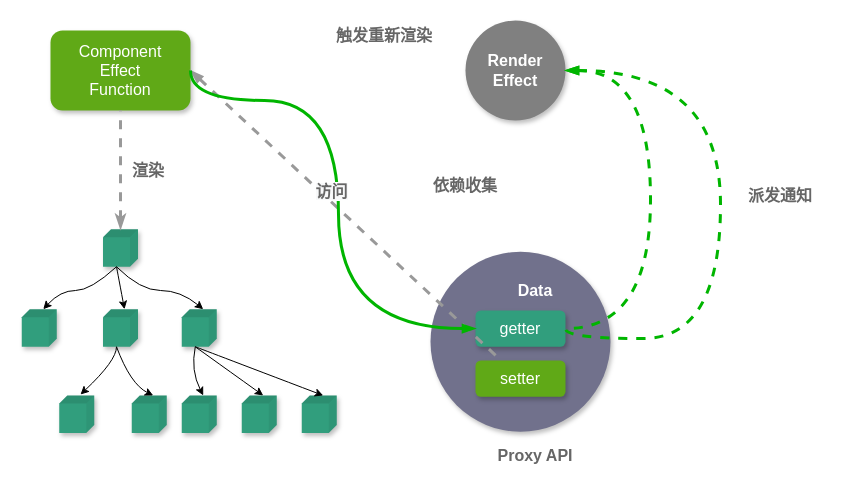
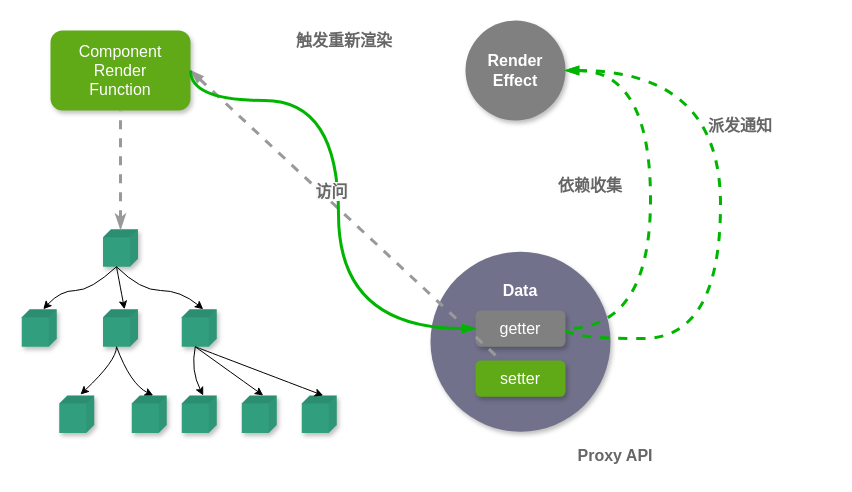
(385, 36) -> (345, 41)
(121, 71) -> (121, 71)
(148, 171) -> none
(466, 186) -> (591, 186)
(781, 196) -> (741, 126)
(536, 291) -> (521, 291)
(521, 329) -> (521, 329)
(536, 456) -> (616, 456)
